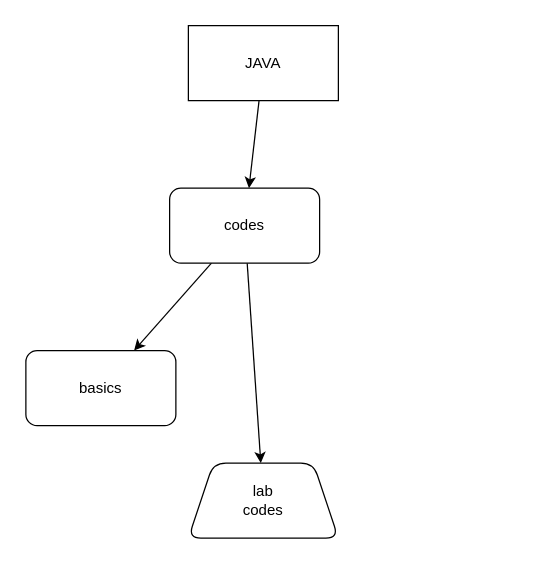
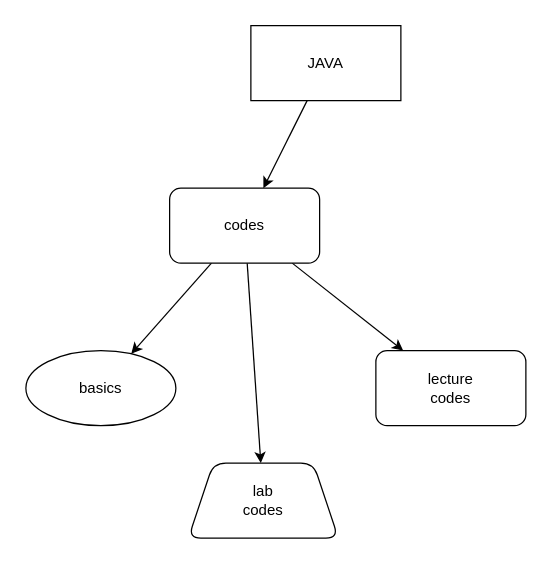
(263, 63) -> (326, 63)
none -> (344, 304)
(101, 388) -> (101, 388)
none -> (451, 388)
